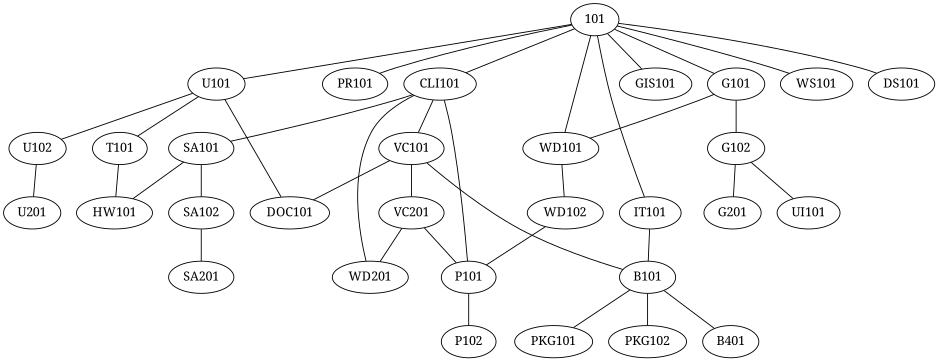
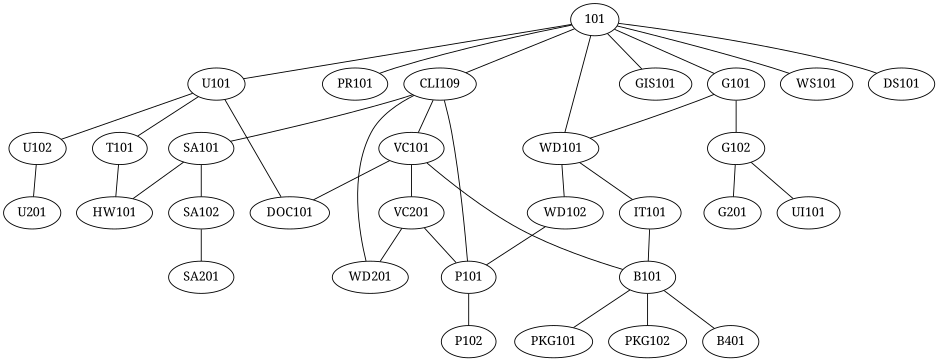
(440, 84) -> (440, 84)
(617, 118) -> (606, 181)
